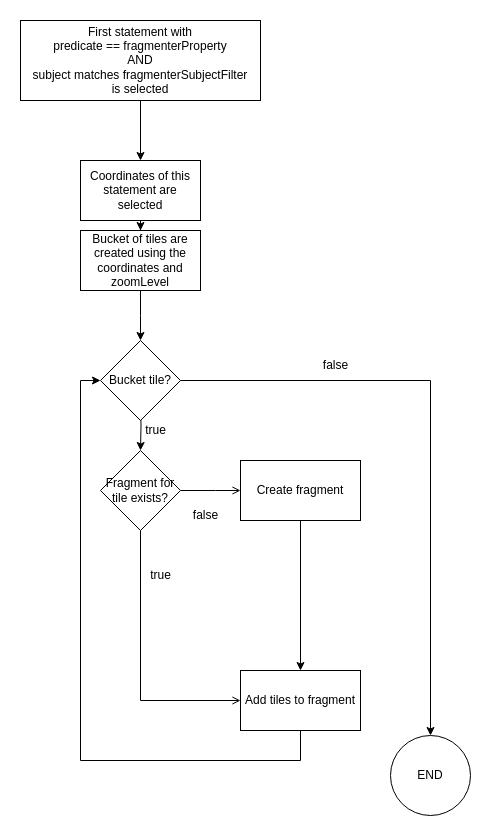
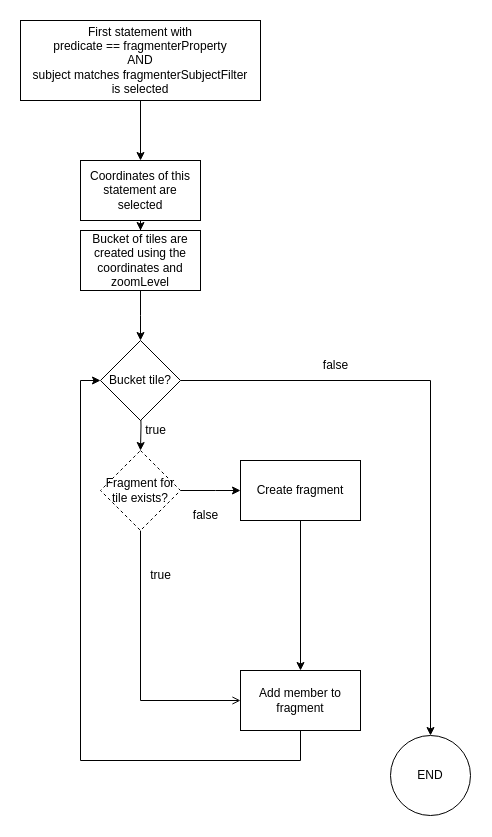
(141, 491) -> (141, 491)
(234, 491) -> (232, 491)
(301, 701) -> (301, 701)
